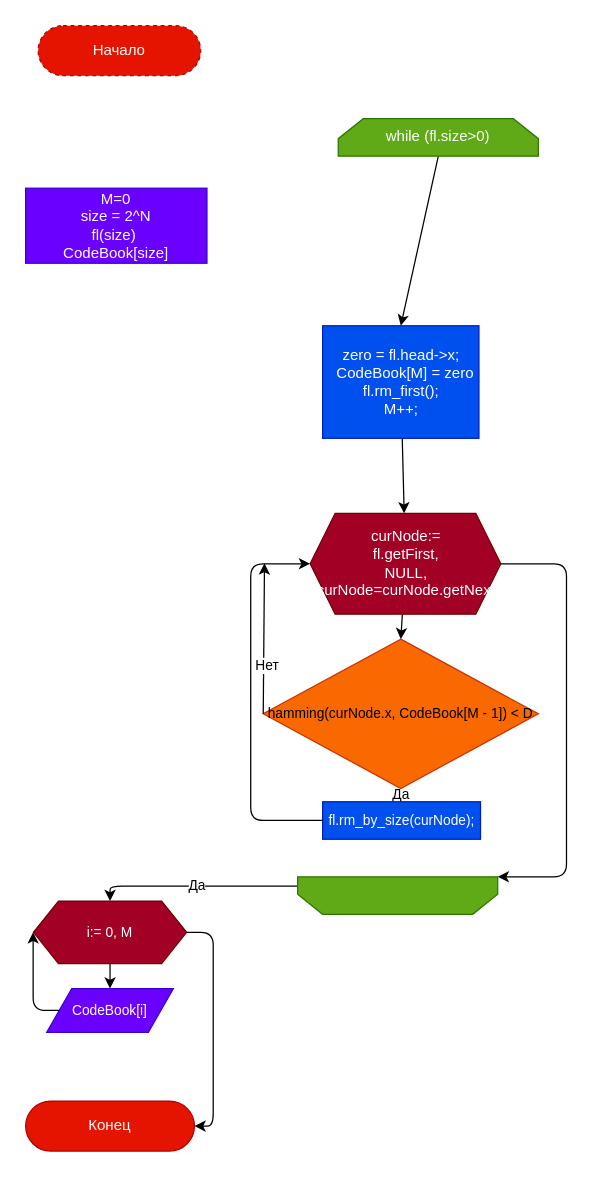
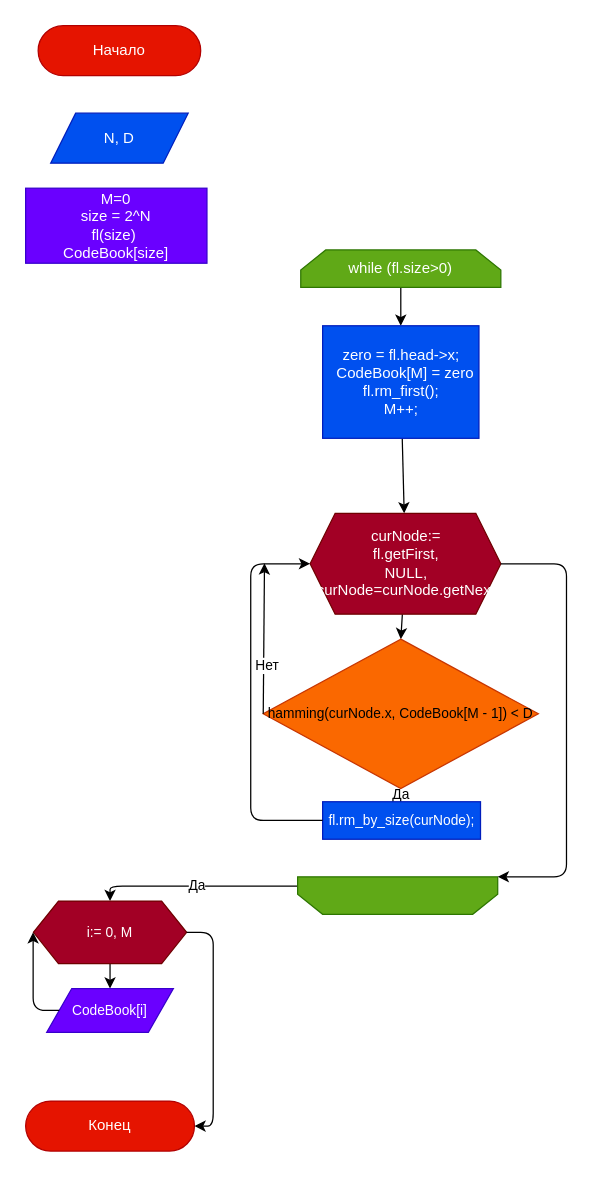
(119, 51) -> (119, 51)
(438, 137) -> (401, 269)
none -> (119, 138)
